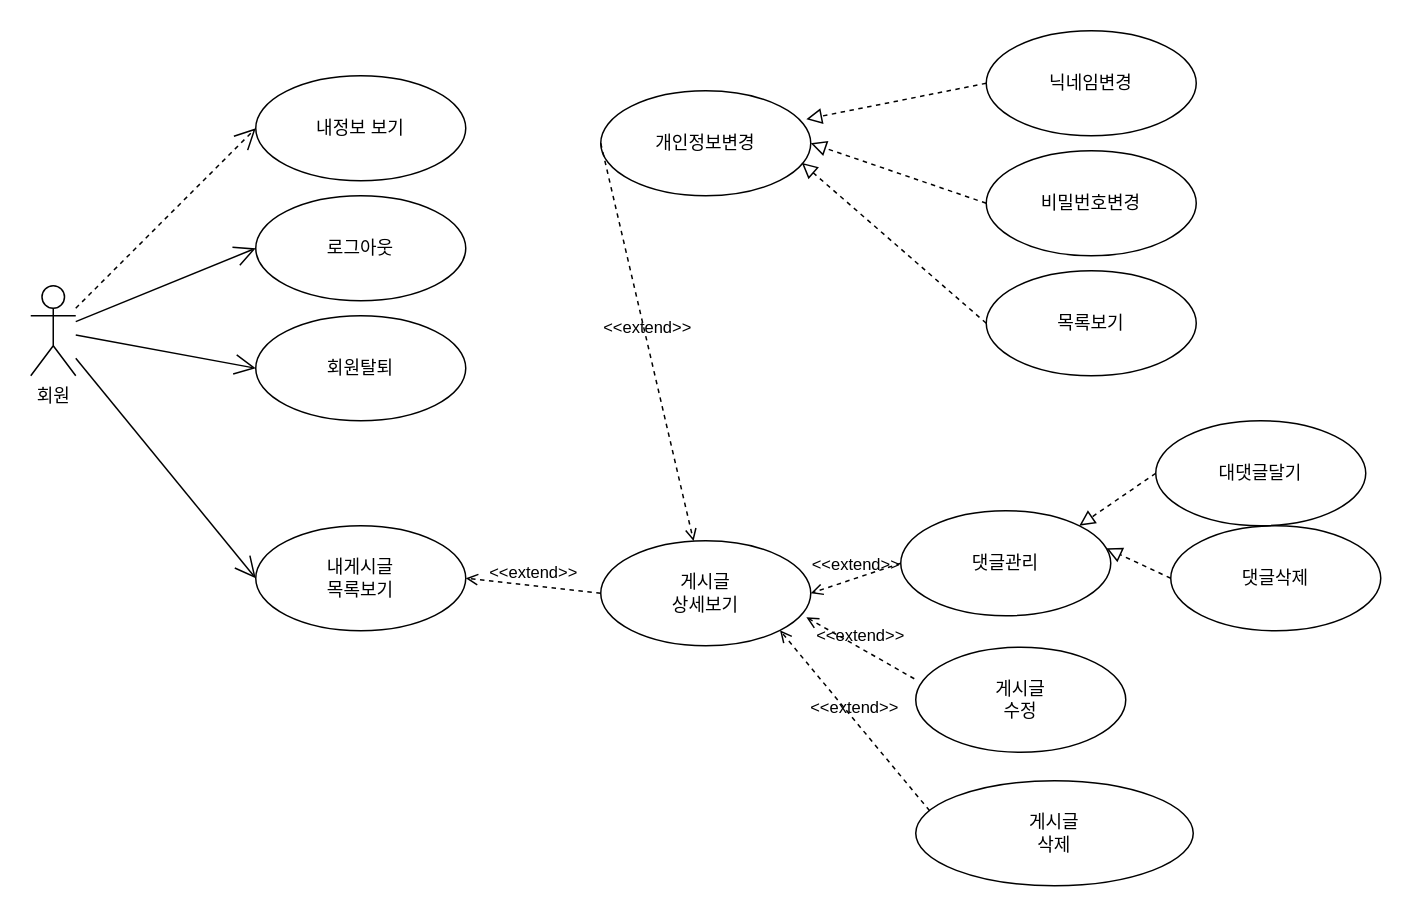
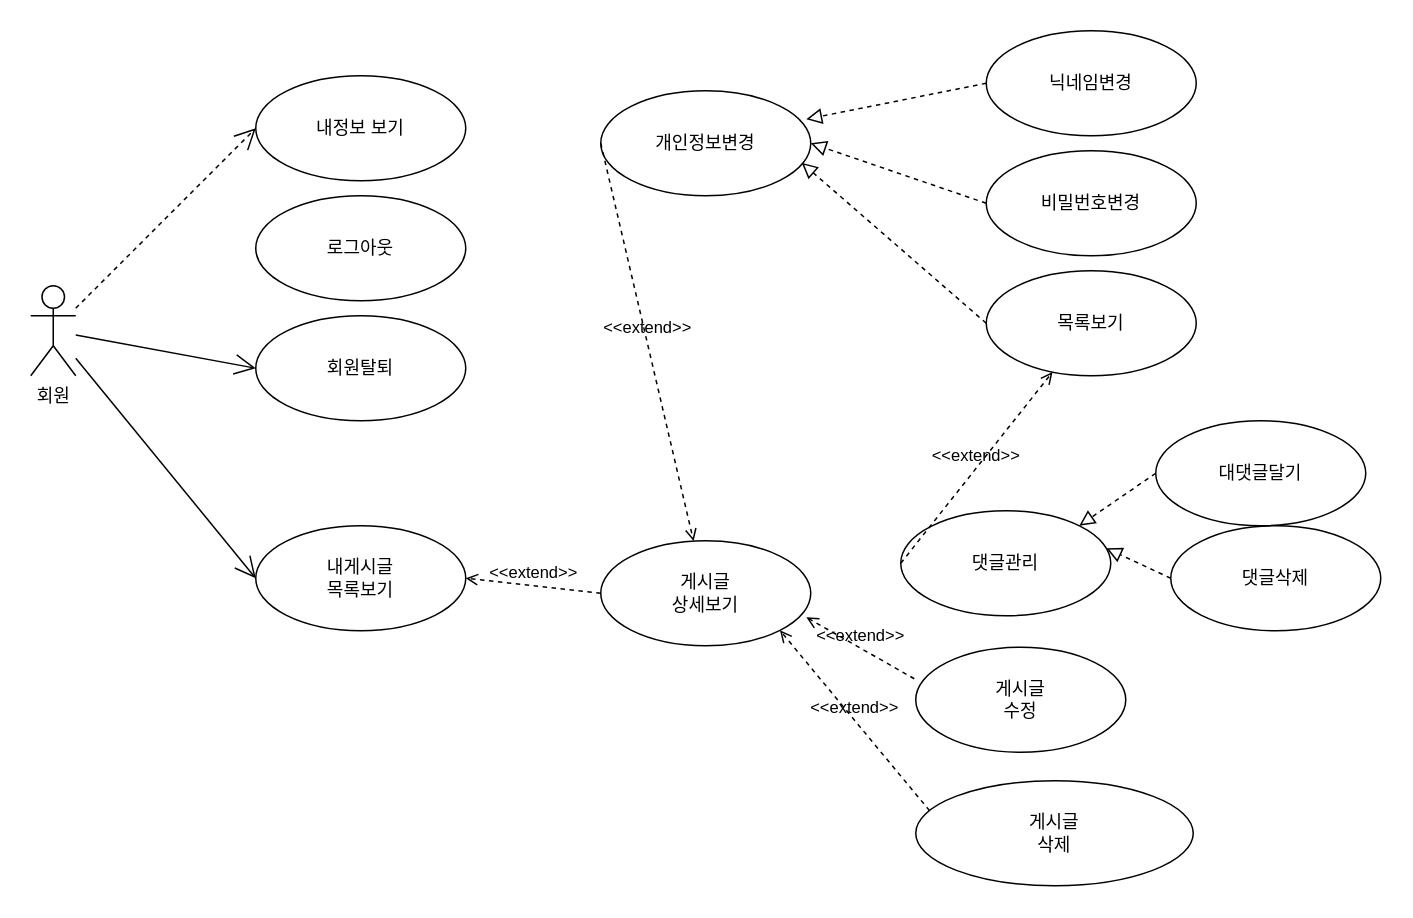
(164, 286) -> none
(858, 578) -> (976, 469)
